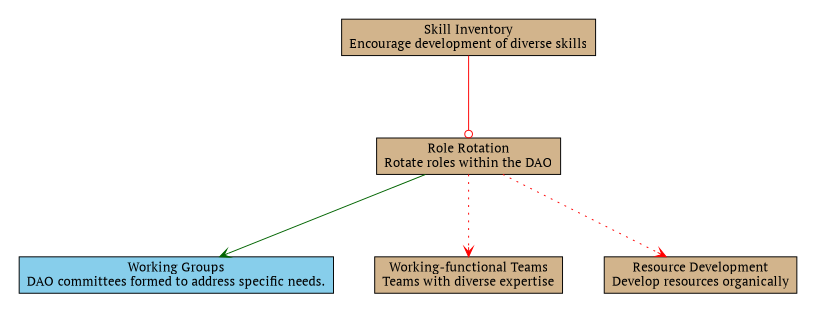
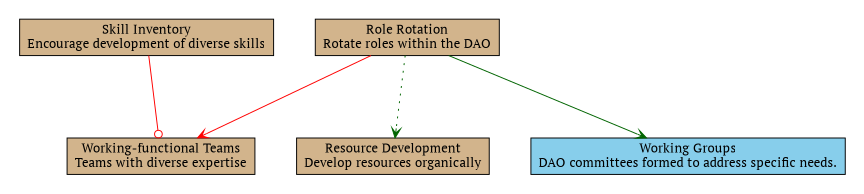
(469, 93) -> (153, 93)
(469, 211) -> (289, 95)
(580, 213) -> (401, 92)
